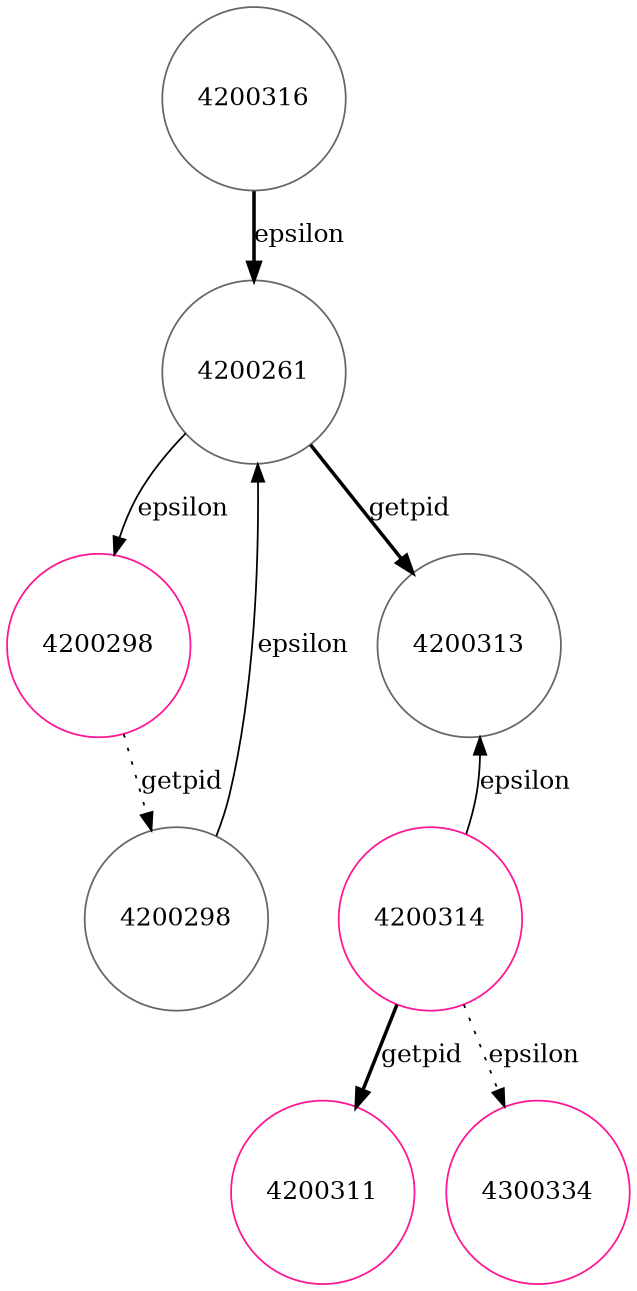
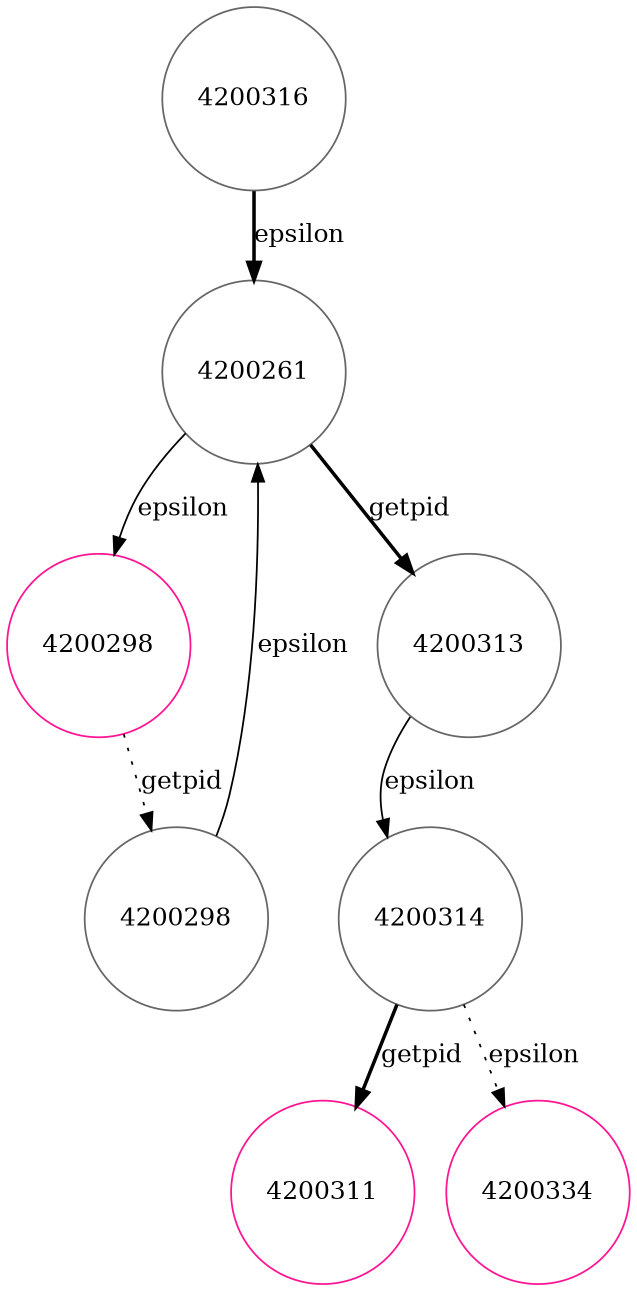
(476, 795) -> (386, 766)
(430, 919) -> (430, 919)
(538, 1192) -> (538, 1192)
